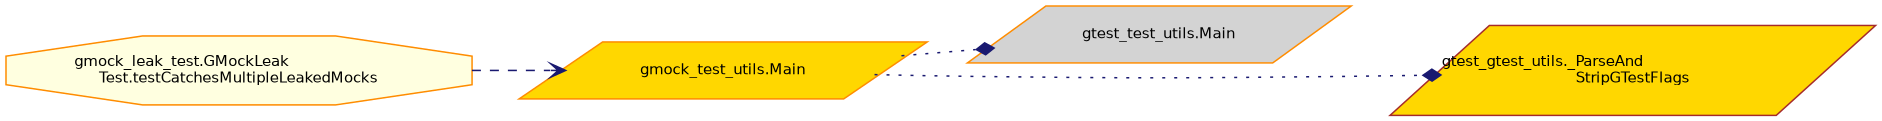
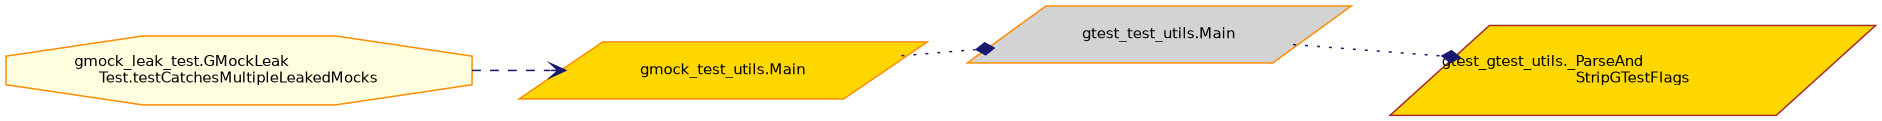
(1149, 78) -> (1367, 50)
